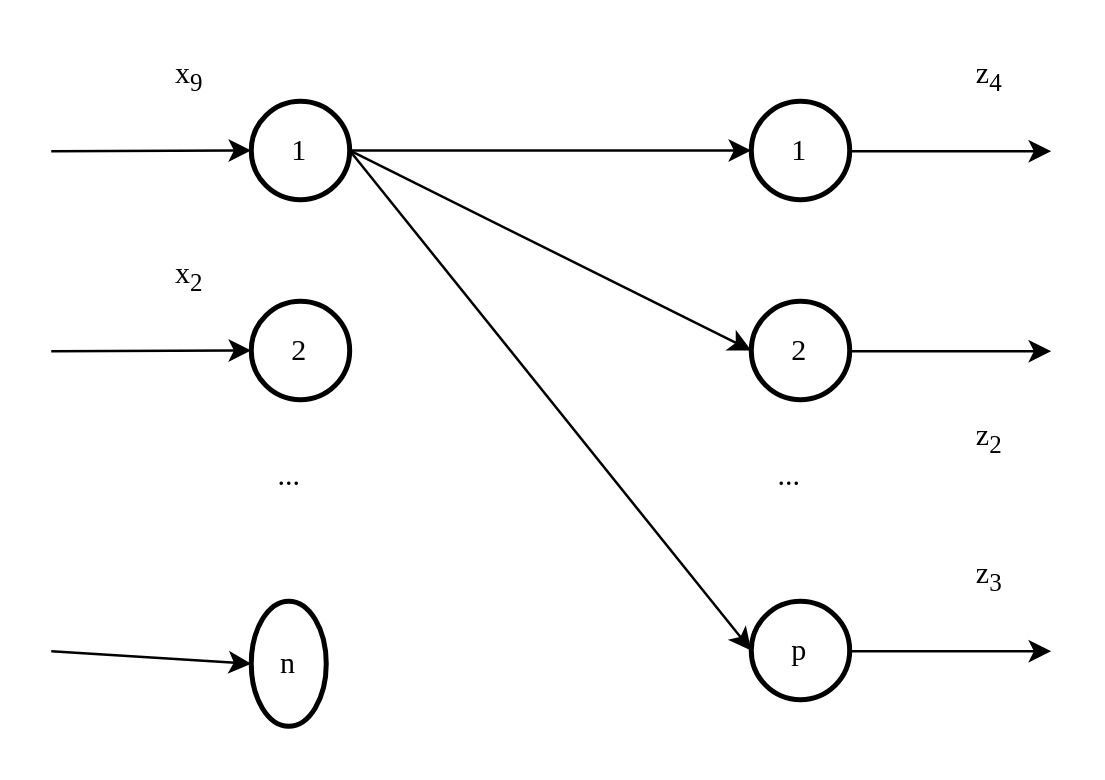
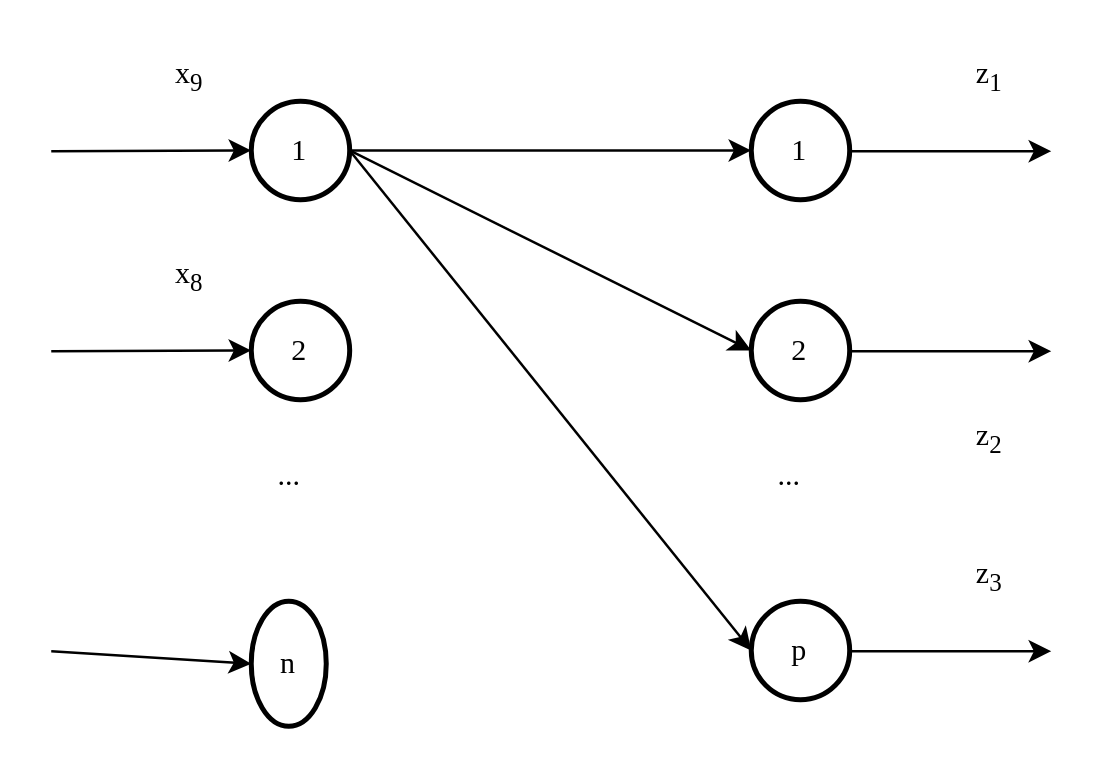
(990, 76) -> (990, 76)
(190, 276) -> (190, 276)
